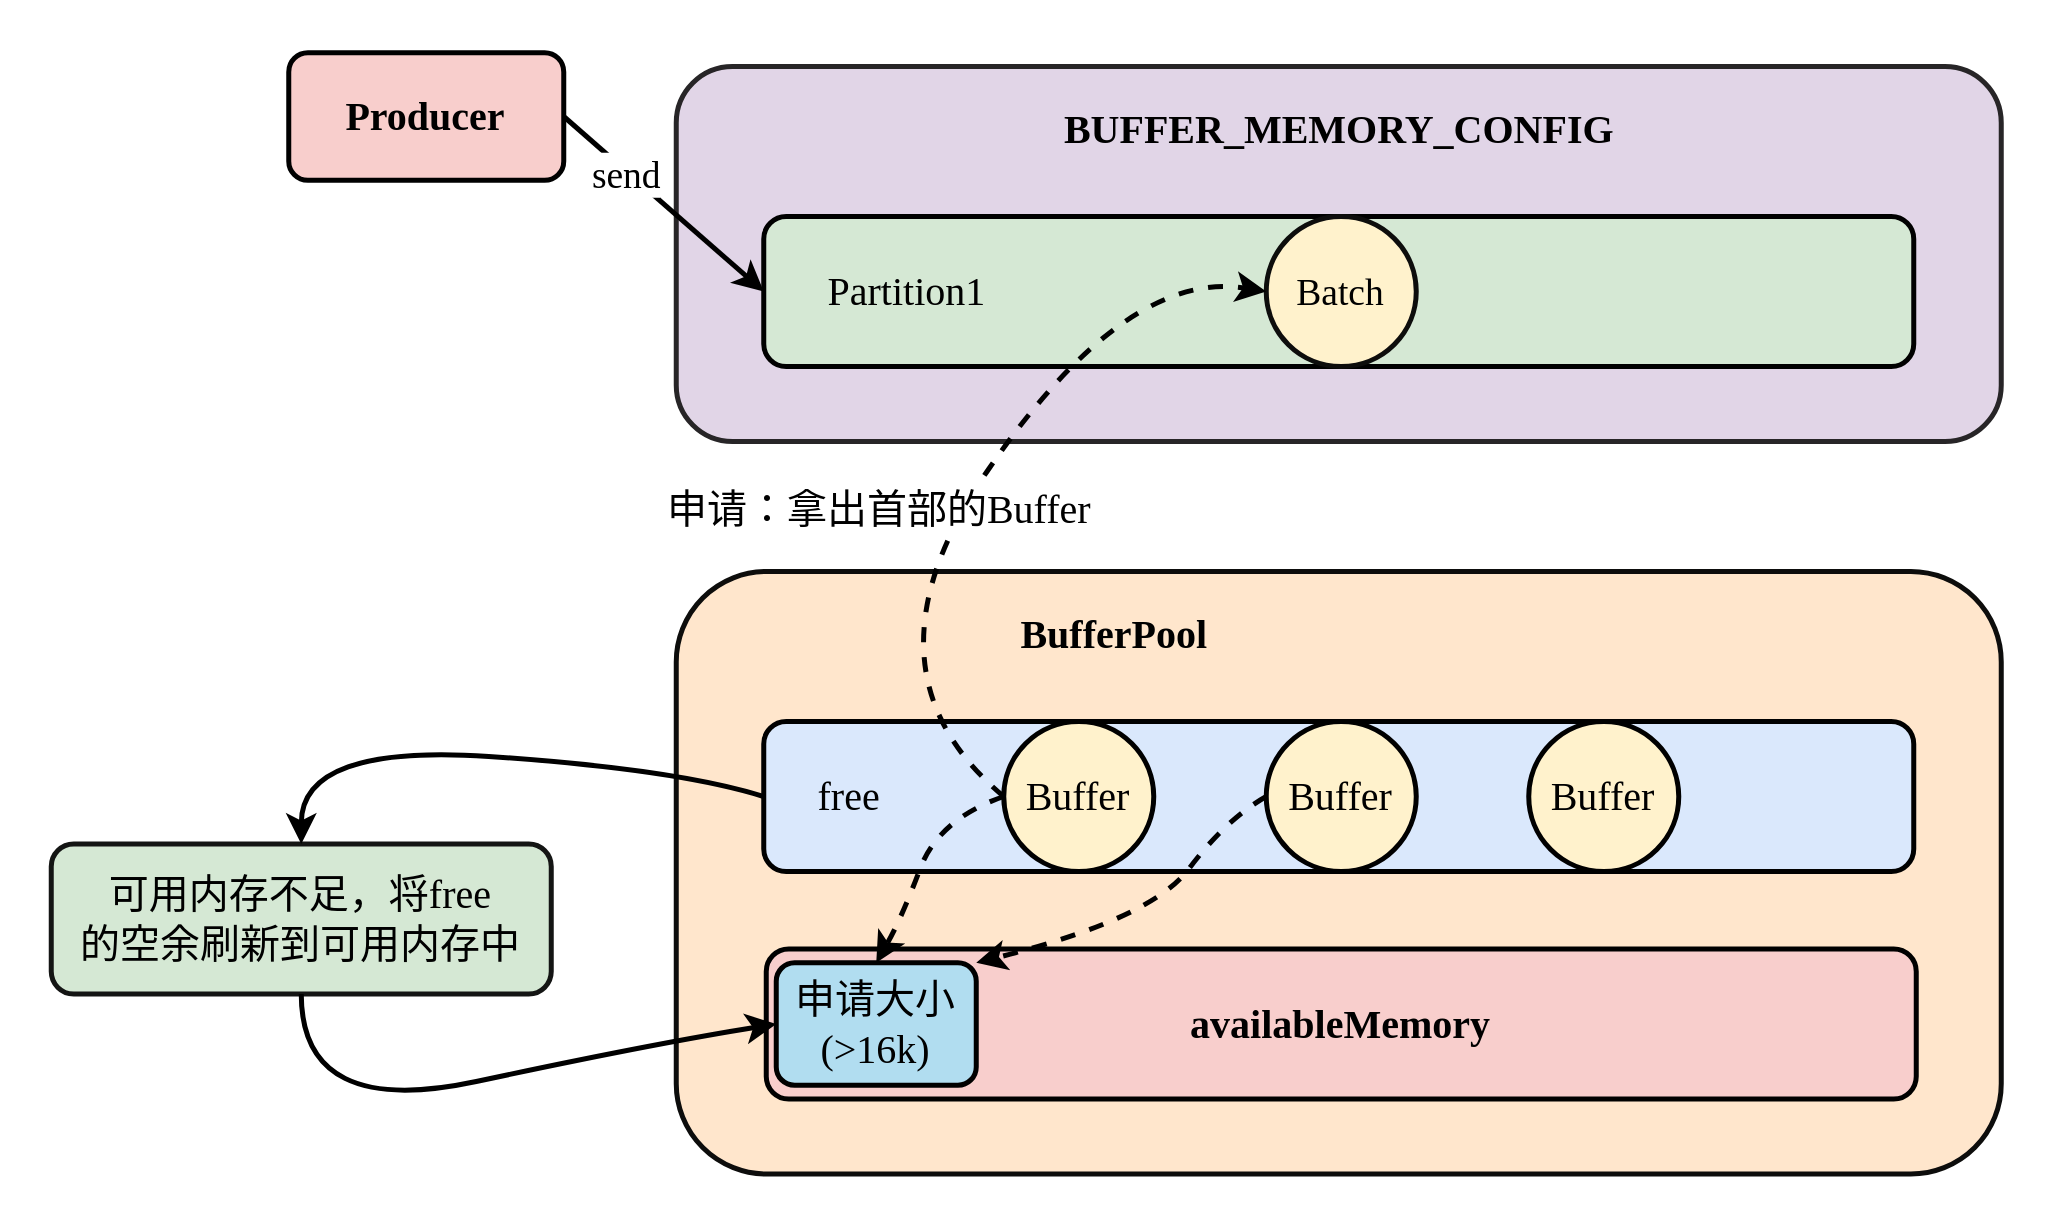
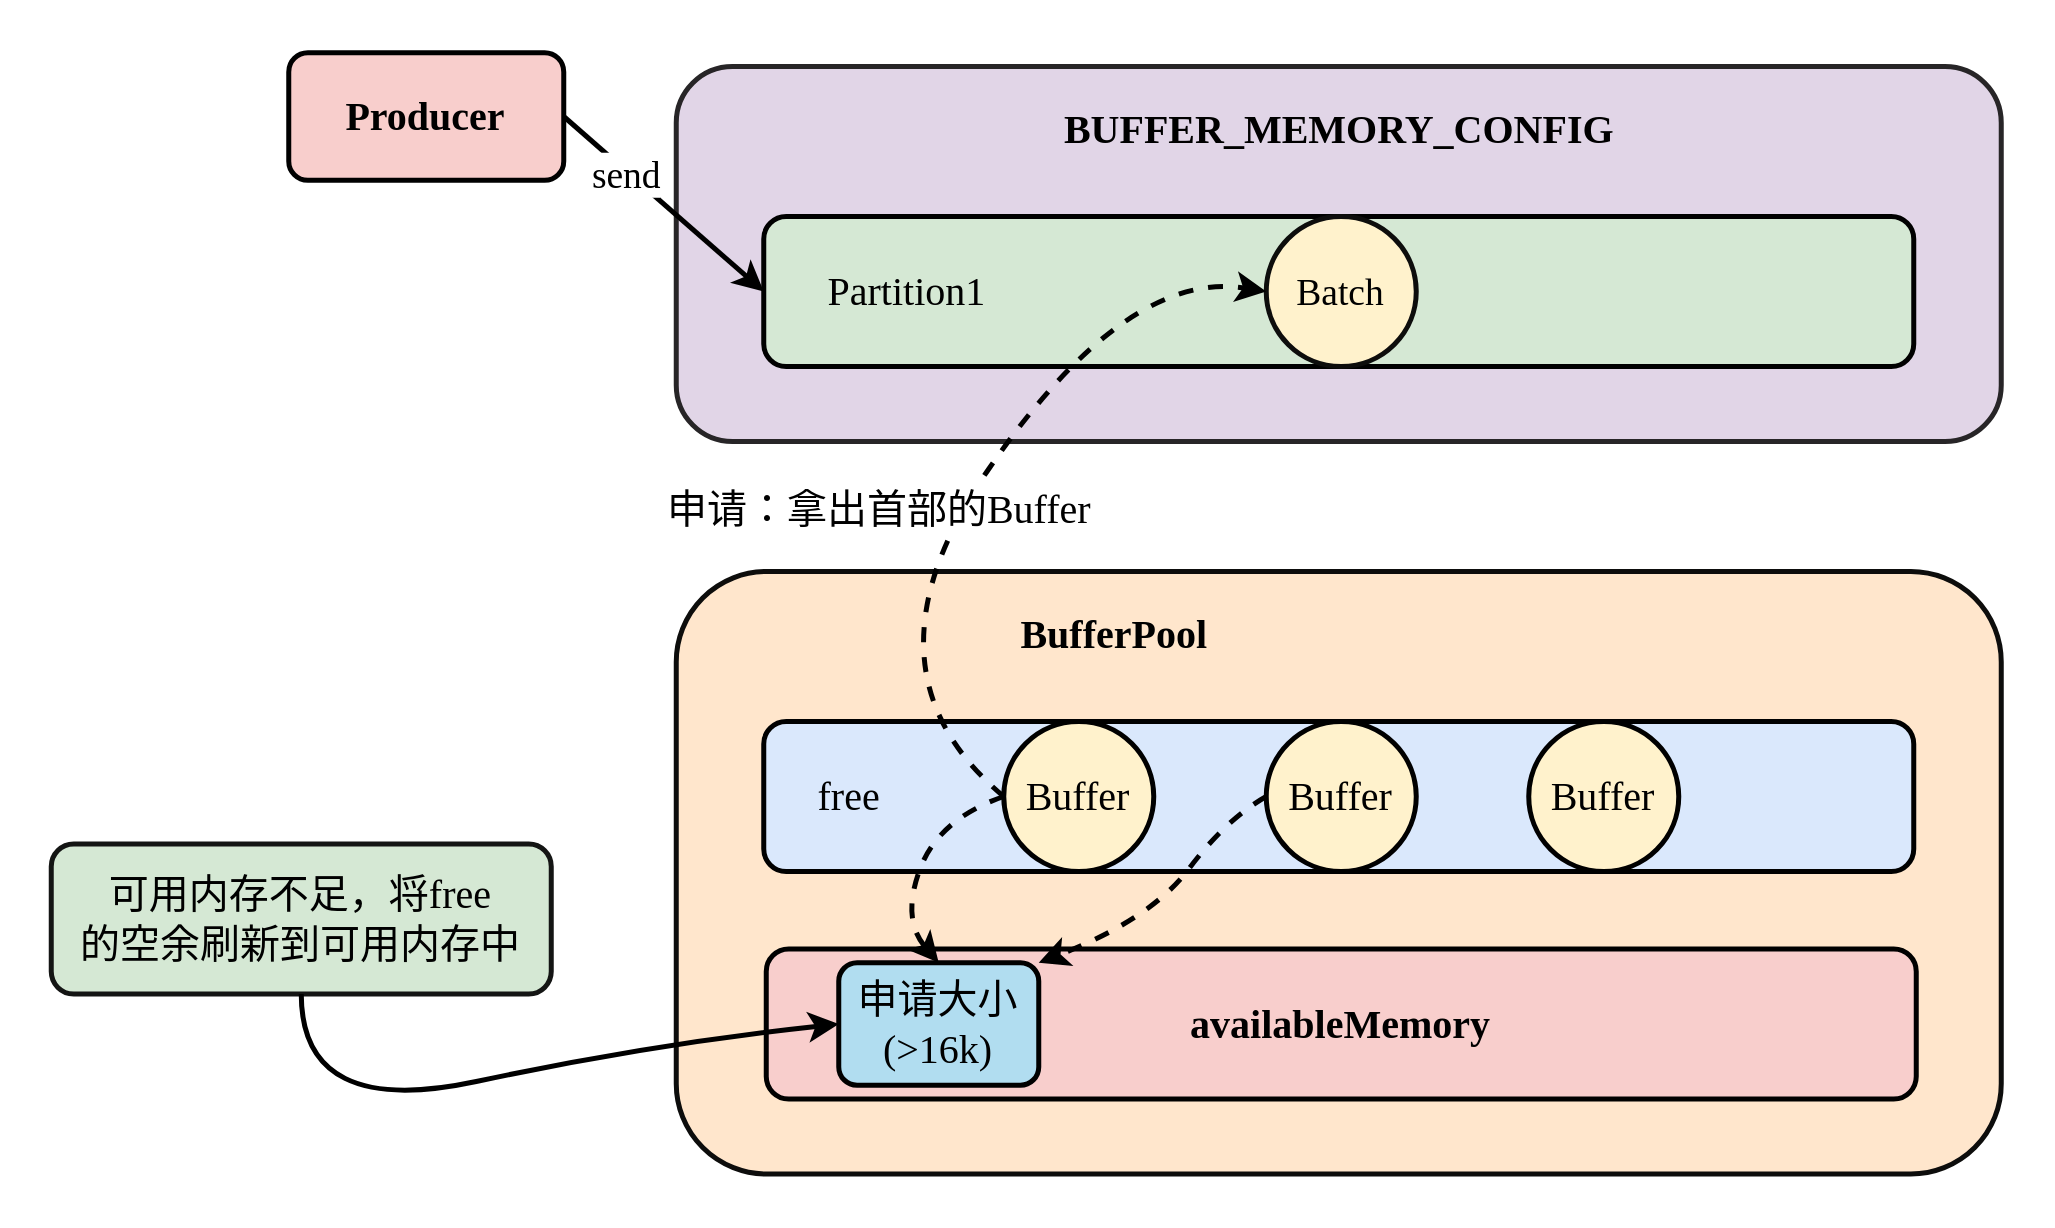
(516, 758) -> none
(876, 1024) -> (939, 1024)
